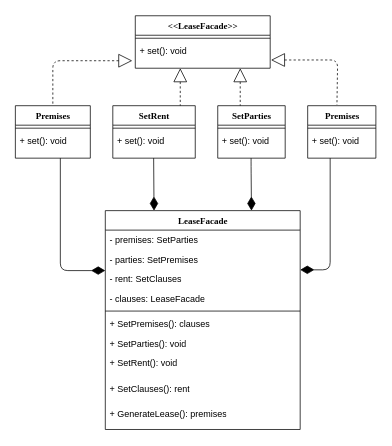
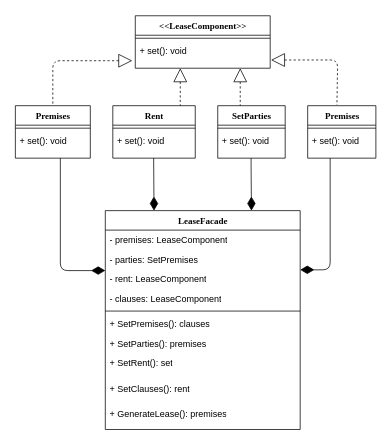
(203, 26) -> (203, 26)
(155, 116) -> (155, 116)
(159, 241) -> (171, 241)
(151, 280) -> (162, 280)
(161, 299) -> (168, 299)
(154, 344) -> (165, 344)
(148, 364) -> (147, 364)
